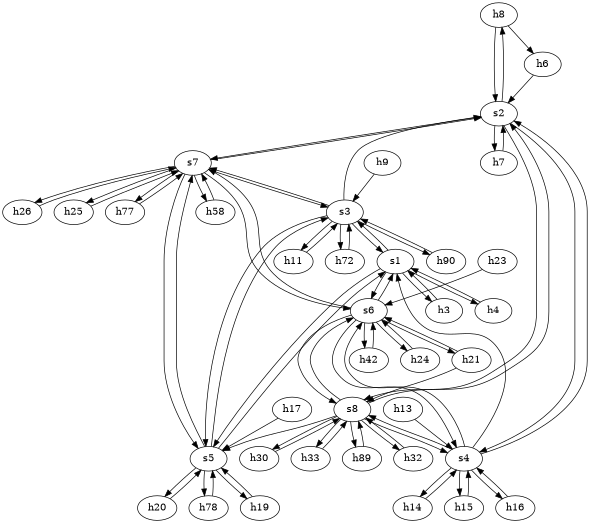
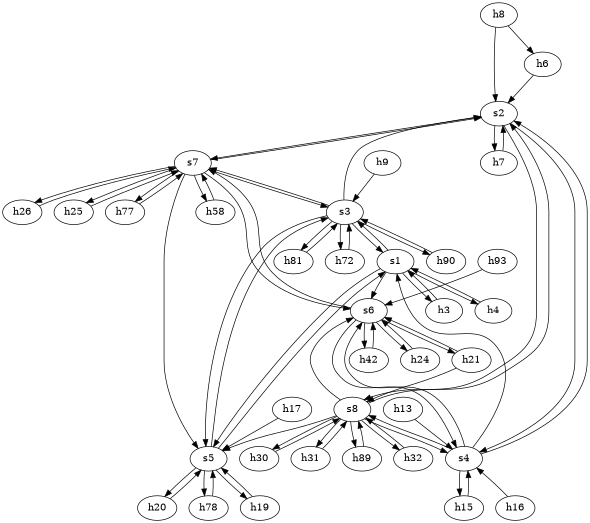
(503, 68) -> none
(293, 262) -> (293, 262)
(498, 262) -> (498, 262)
(384, 290) -> none
(176, 316) -> none
(298, 359) -> none
(311, 459) -> (311, 459)
(484, 482) -> none
(413, 508) -> none
